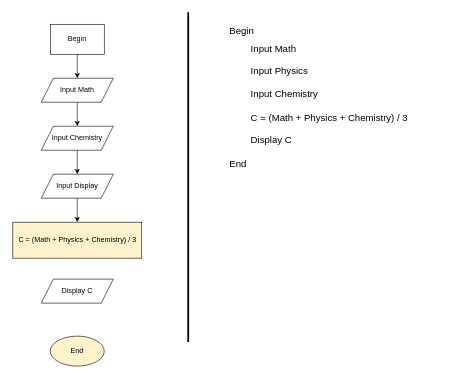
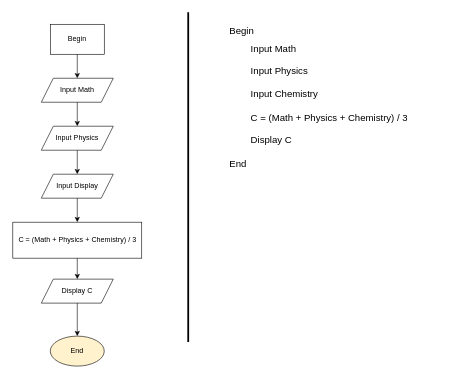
(77, 138) -> (77, 138)
(77, 240) -> (77, 240)
none -> (77, 273)
none -> (77, 330)
